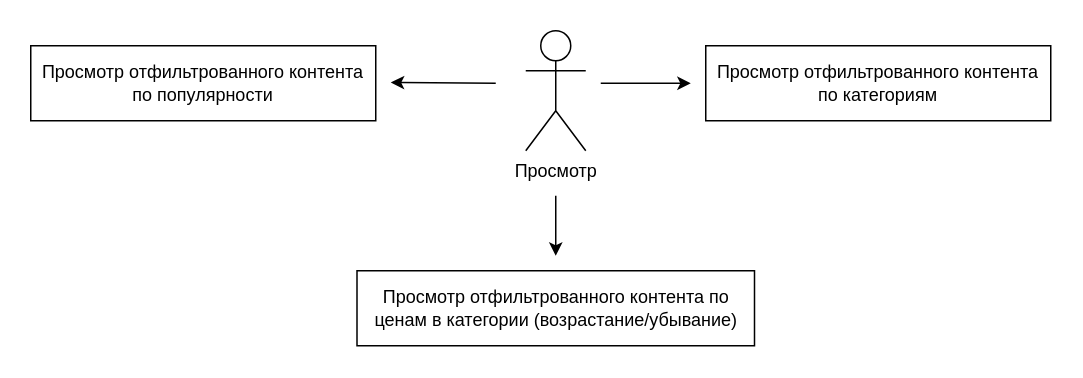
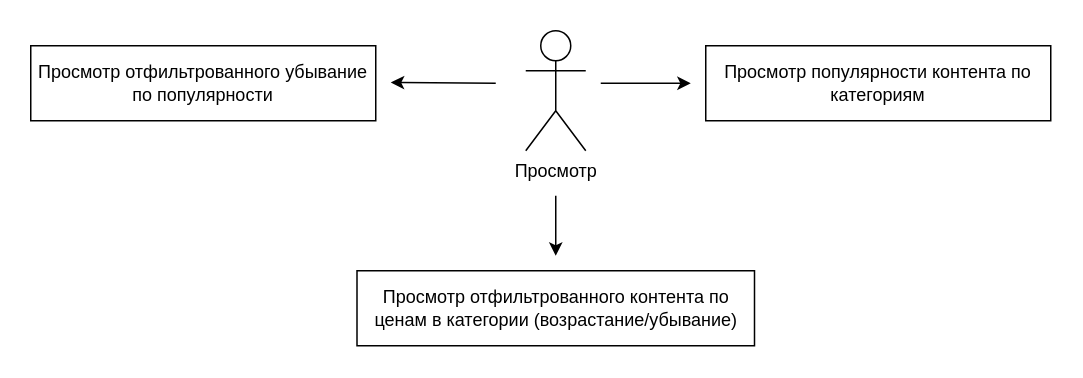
(203, 83) -> (203, 83)
(878, 83) -> (878, 83)
